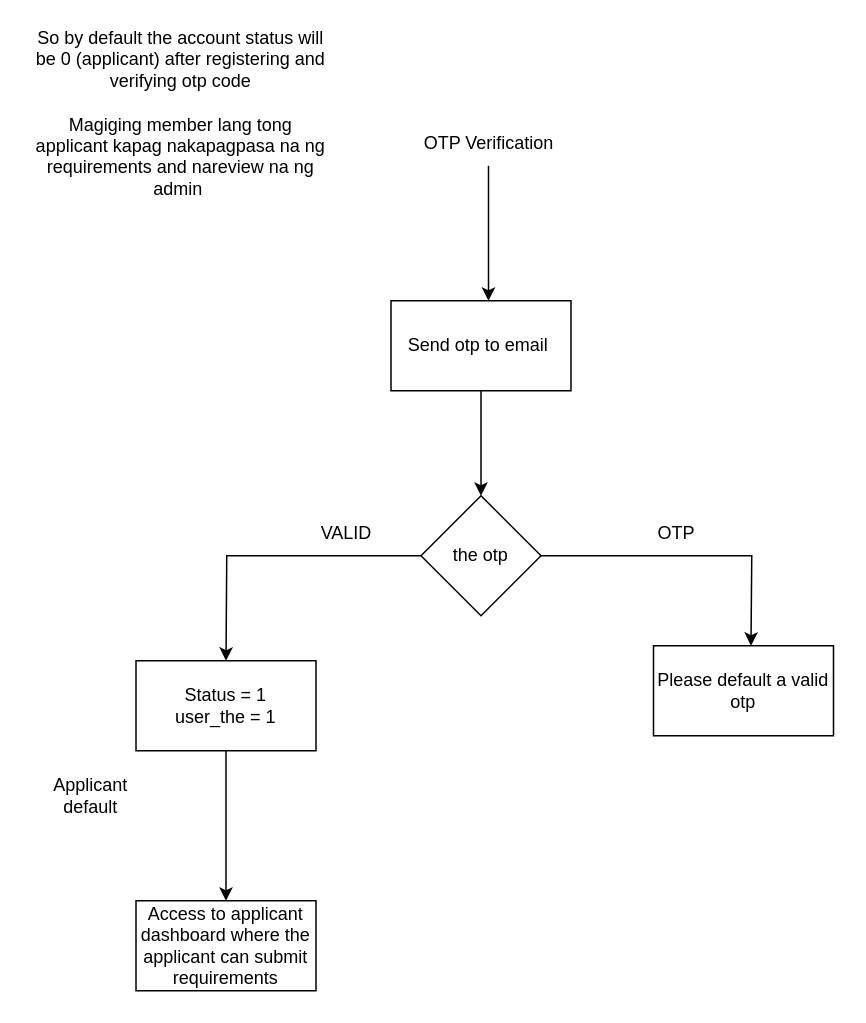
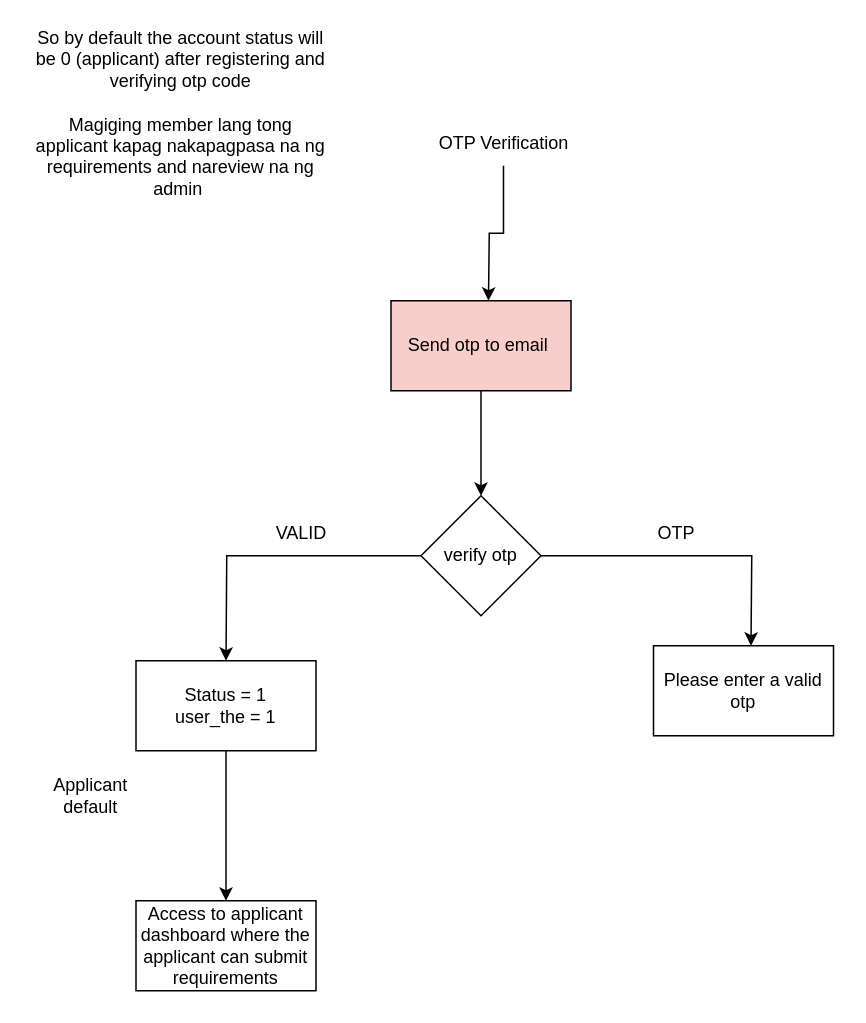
(488, 143) -> (503, 143)
(481, 346) -> (481, 346)
(346, 533) -> (301, 533)
(481, 556) -> (481, 556)
(743, 691) -> (743, 691)
